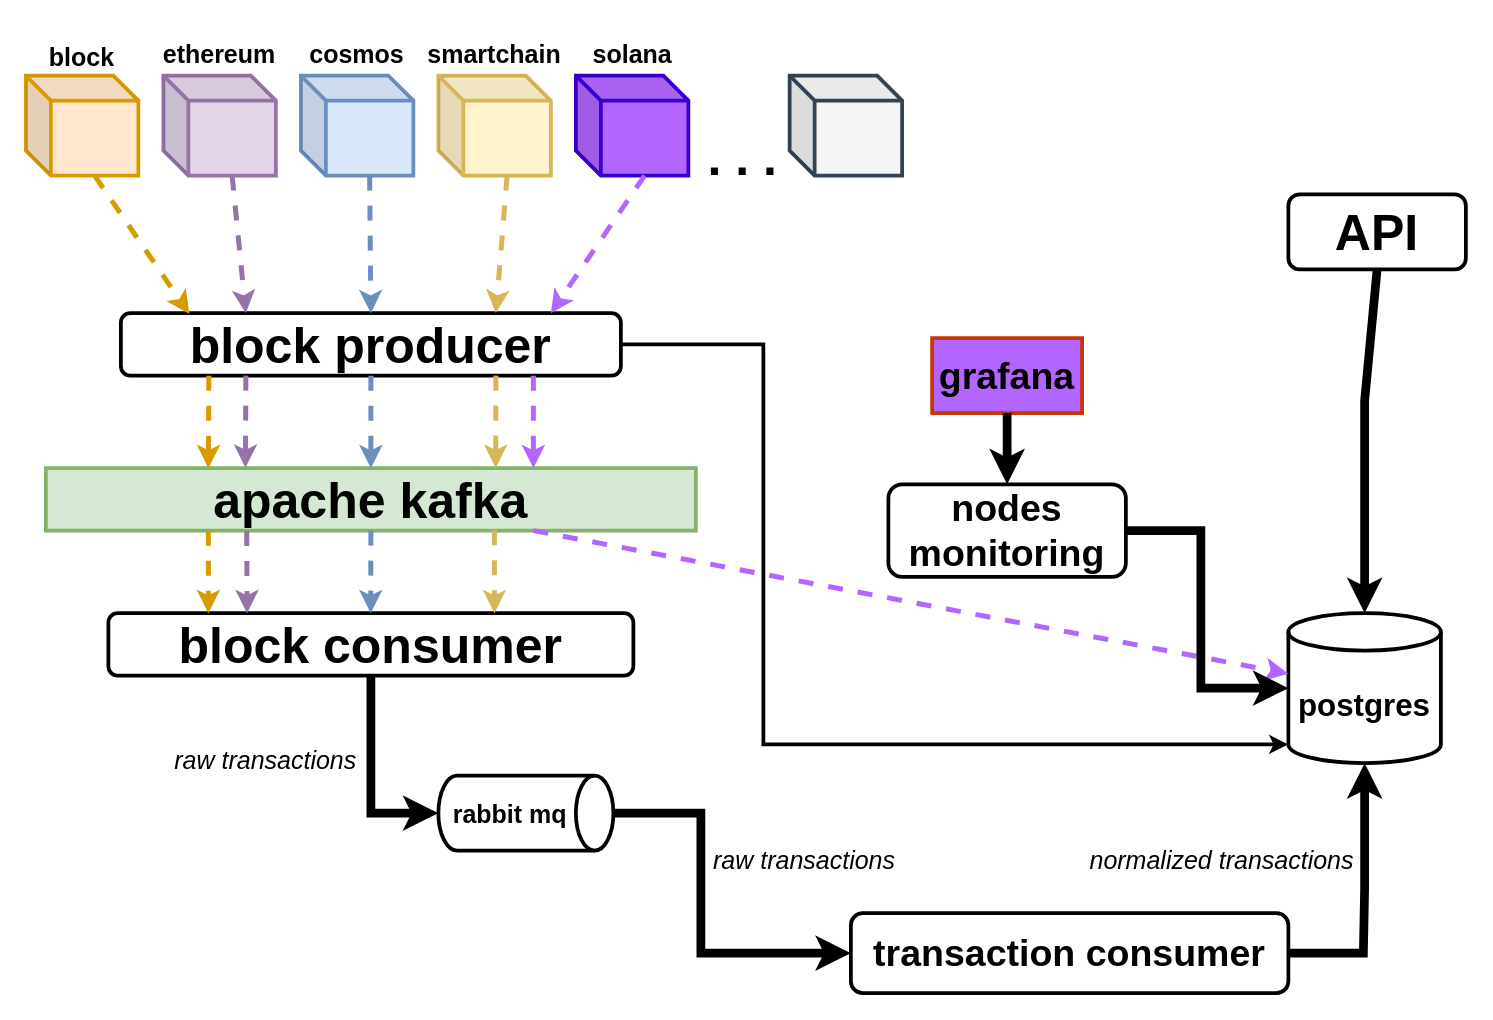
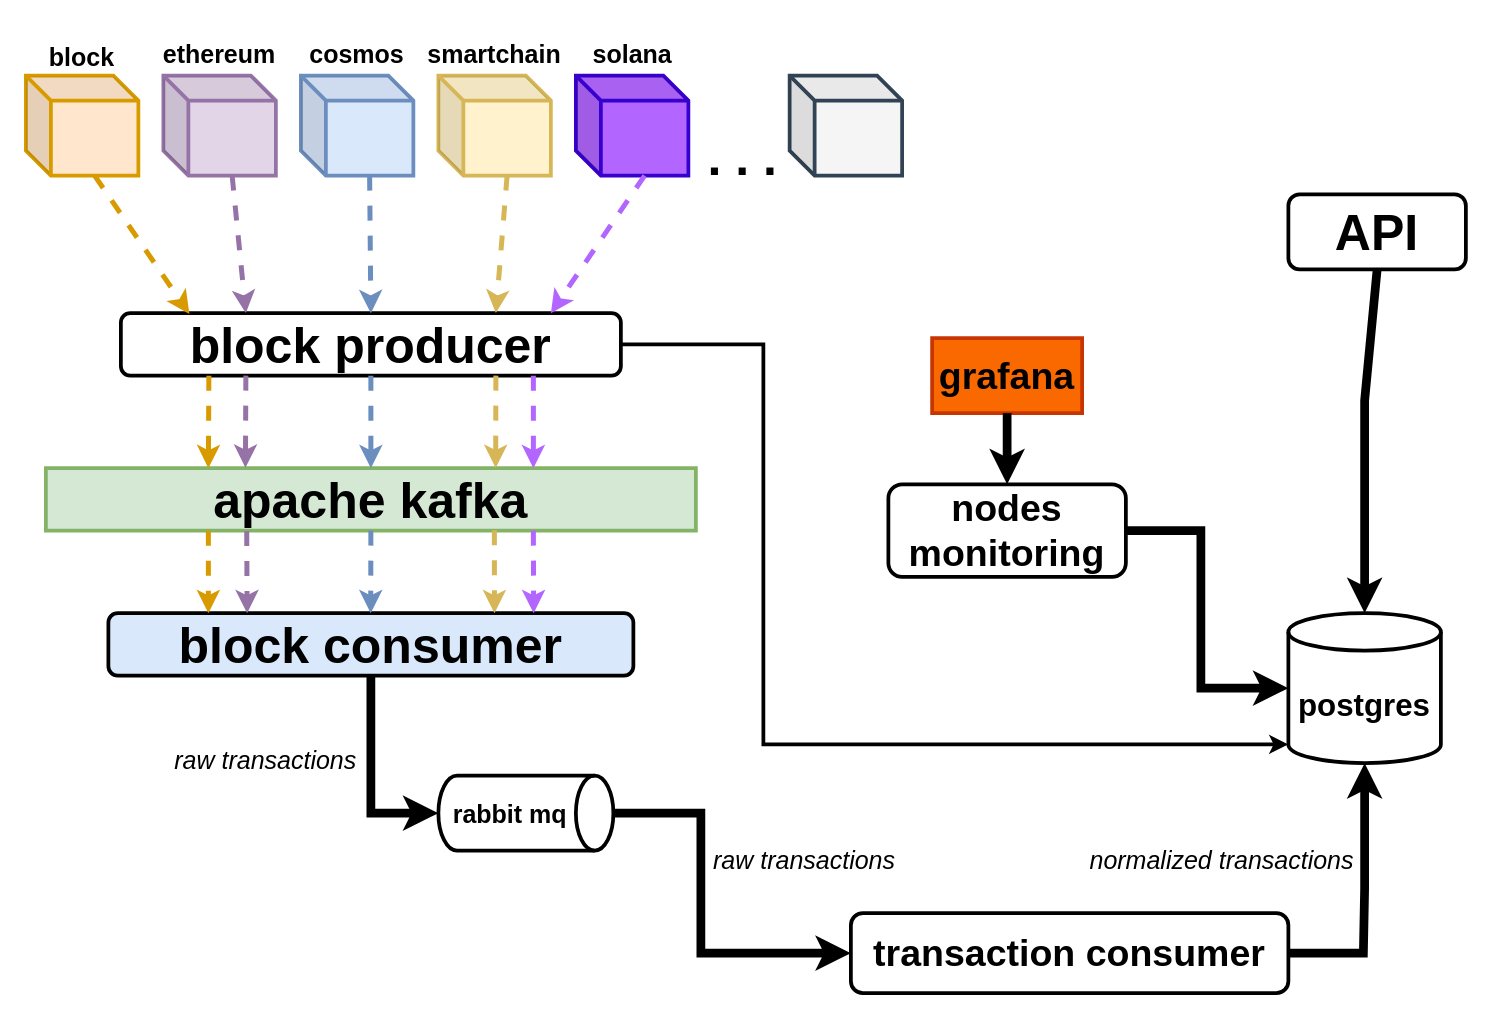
(1007, 376) -> (1007, 376)
(687, 560) -> (533, 568)
(371, 644) -> (371, 644)
